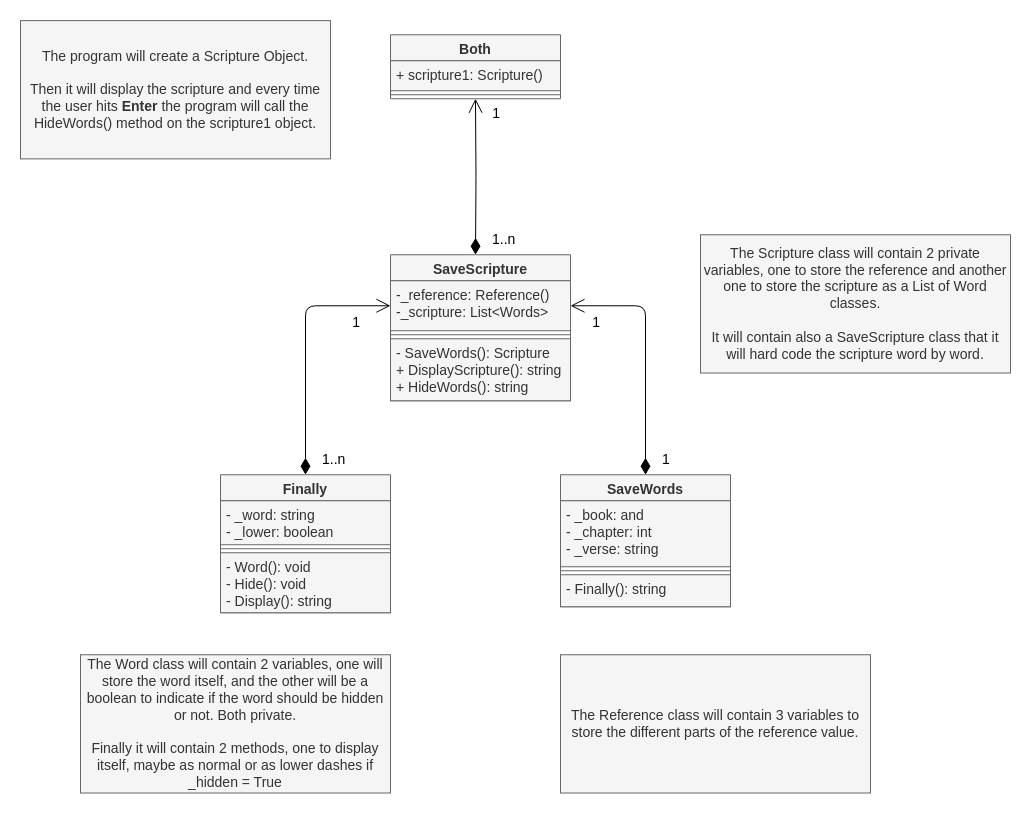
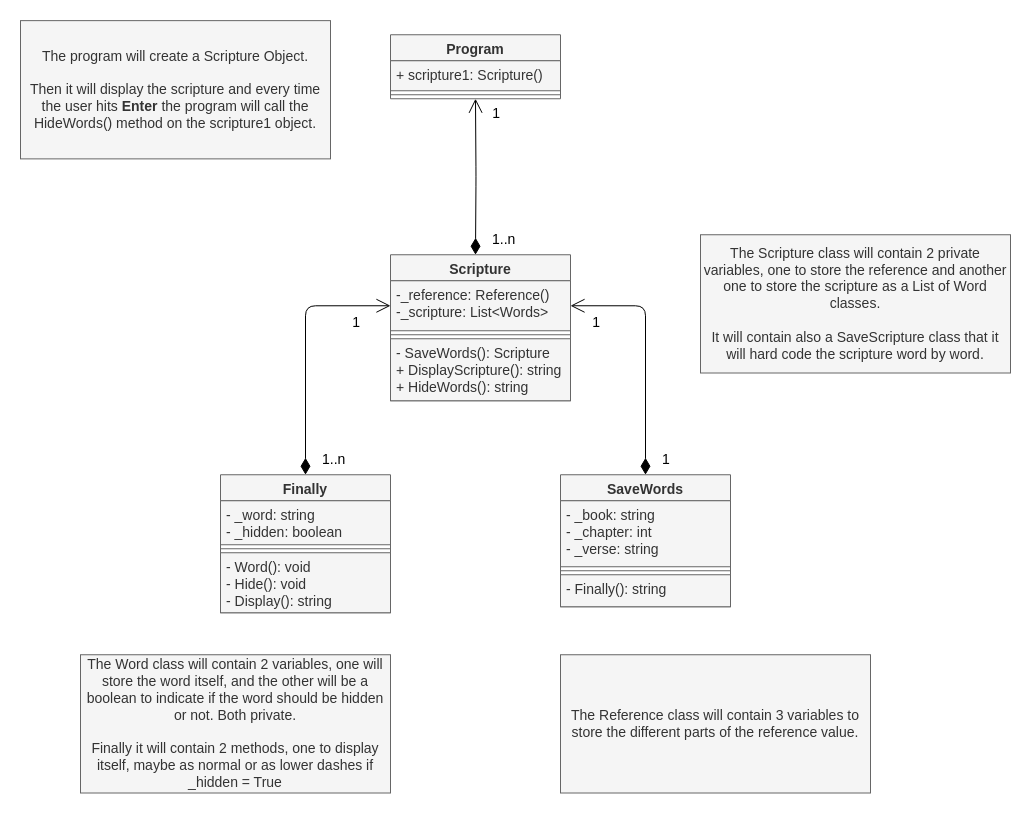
(475, 50) -> (475, 50)
(480, 270) -> (480, 270)
(278, 516) -> (278, 516)
(608, 516) -> (618, 516)
